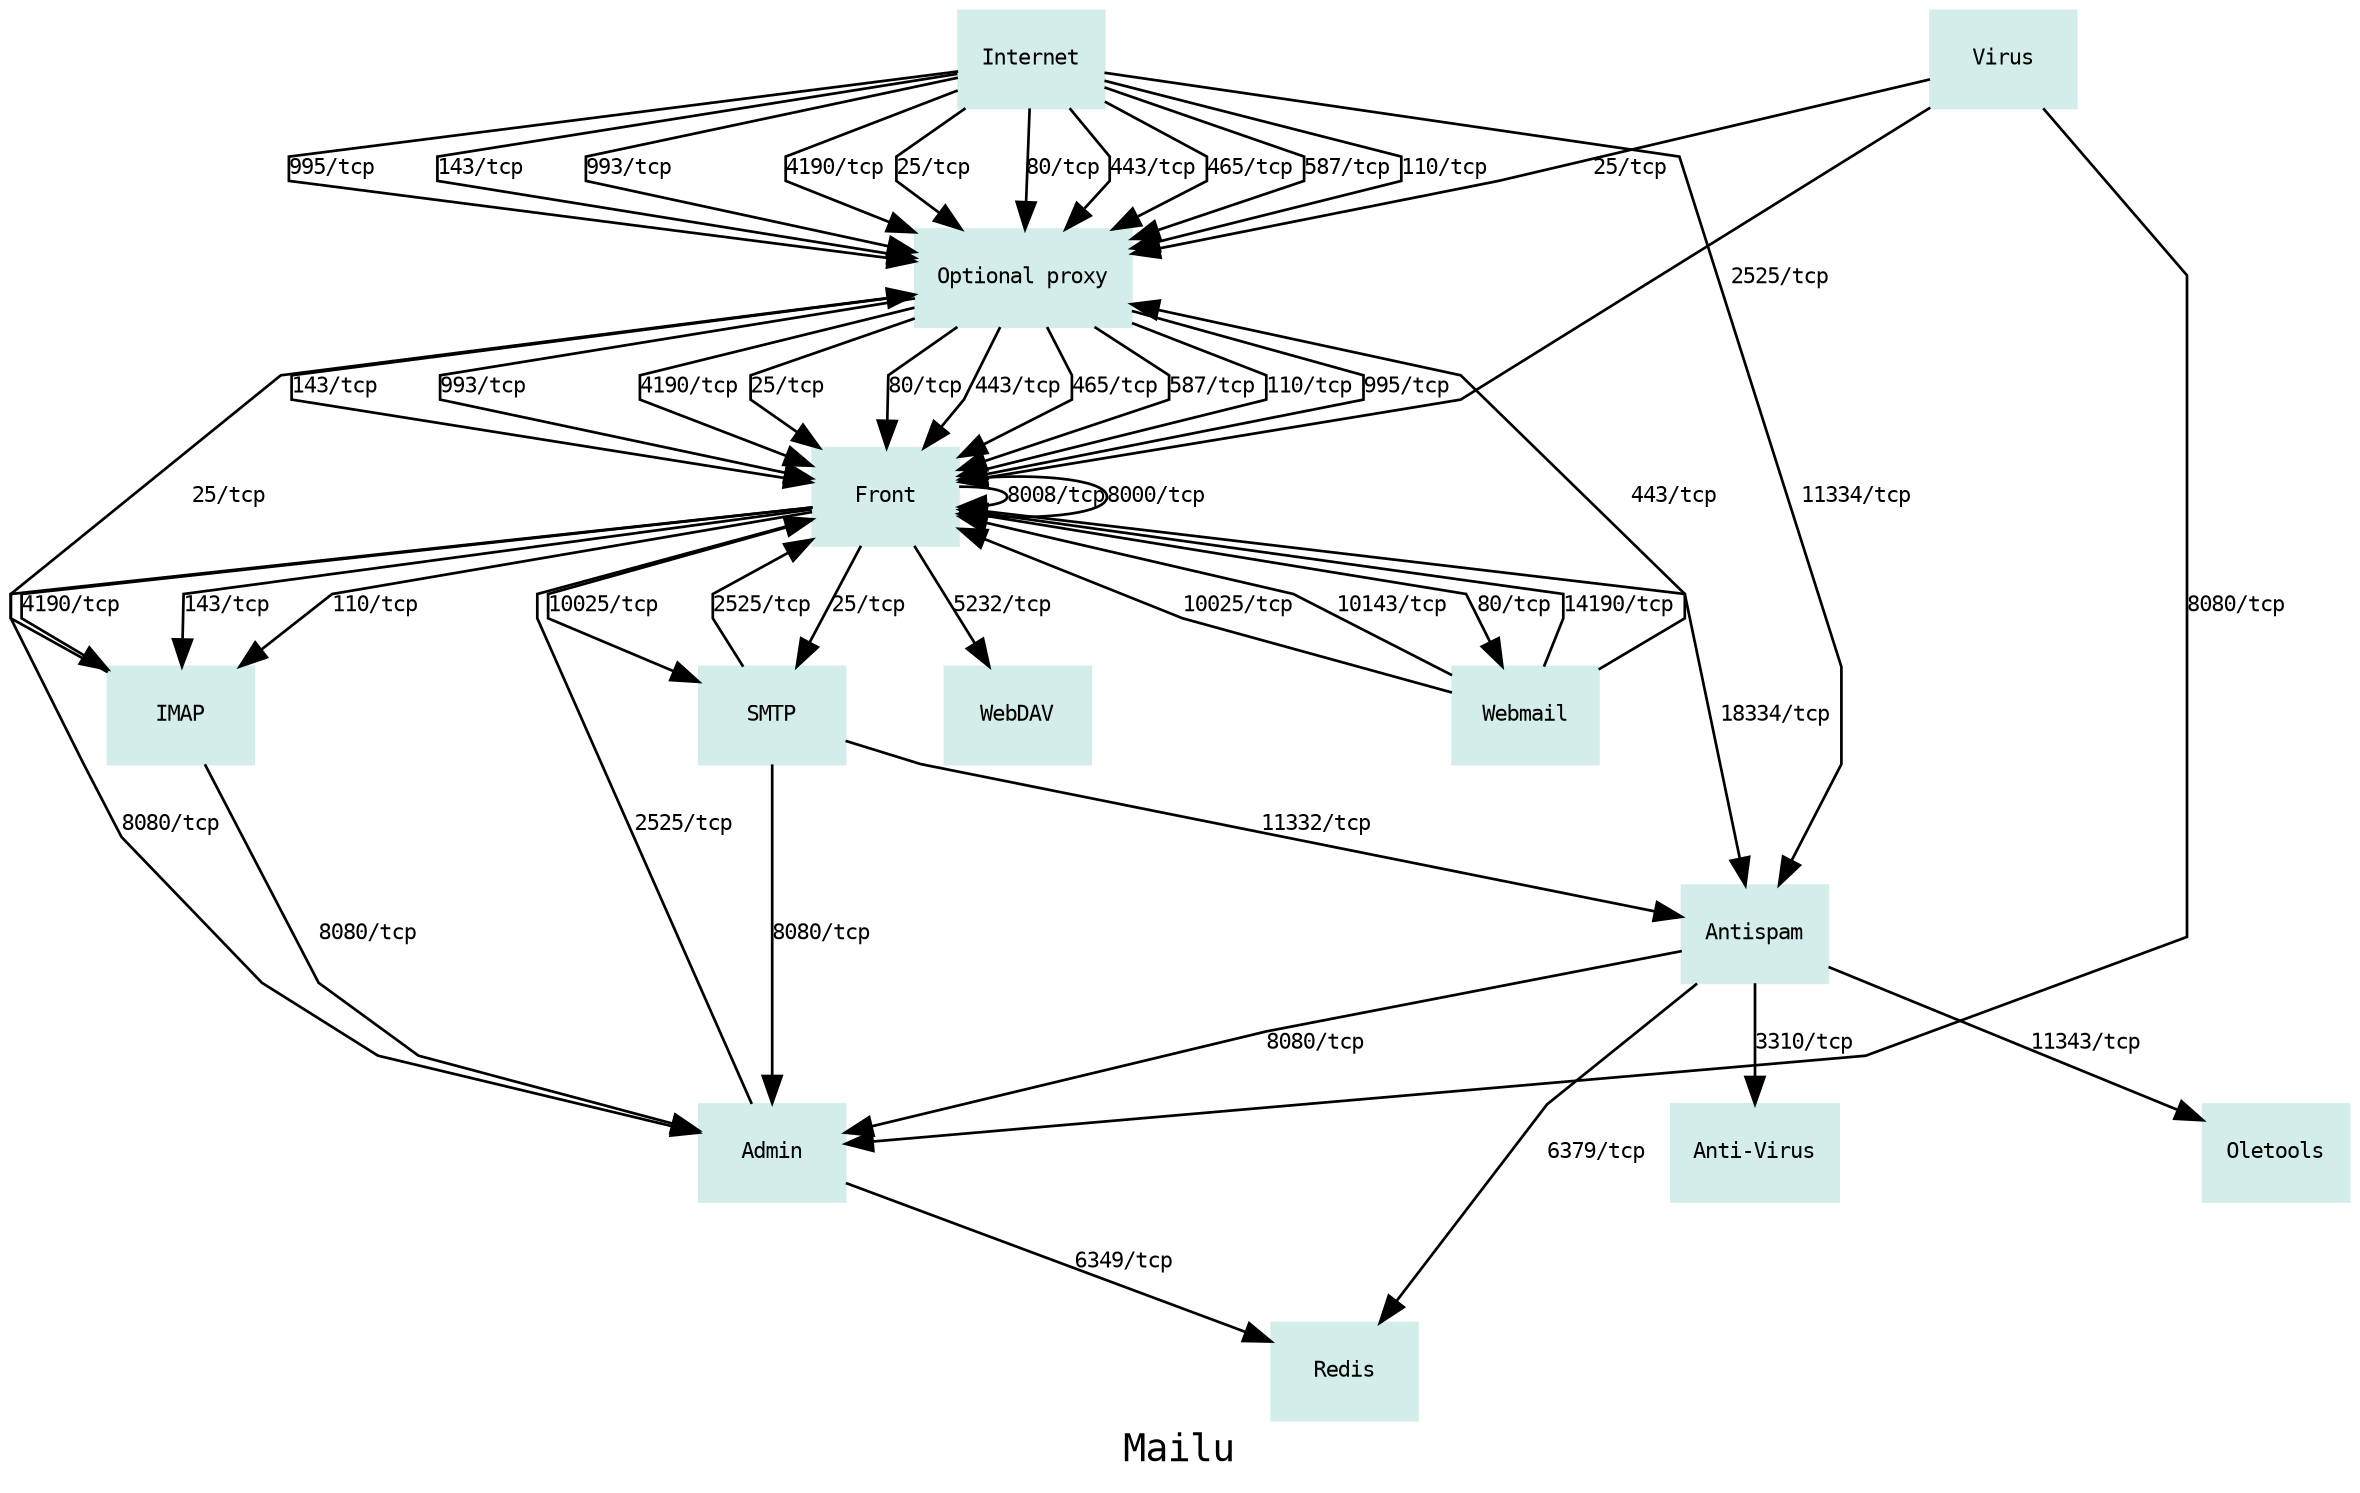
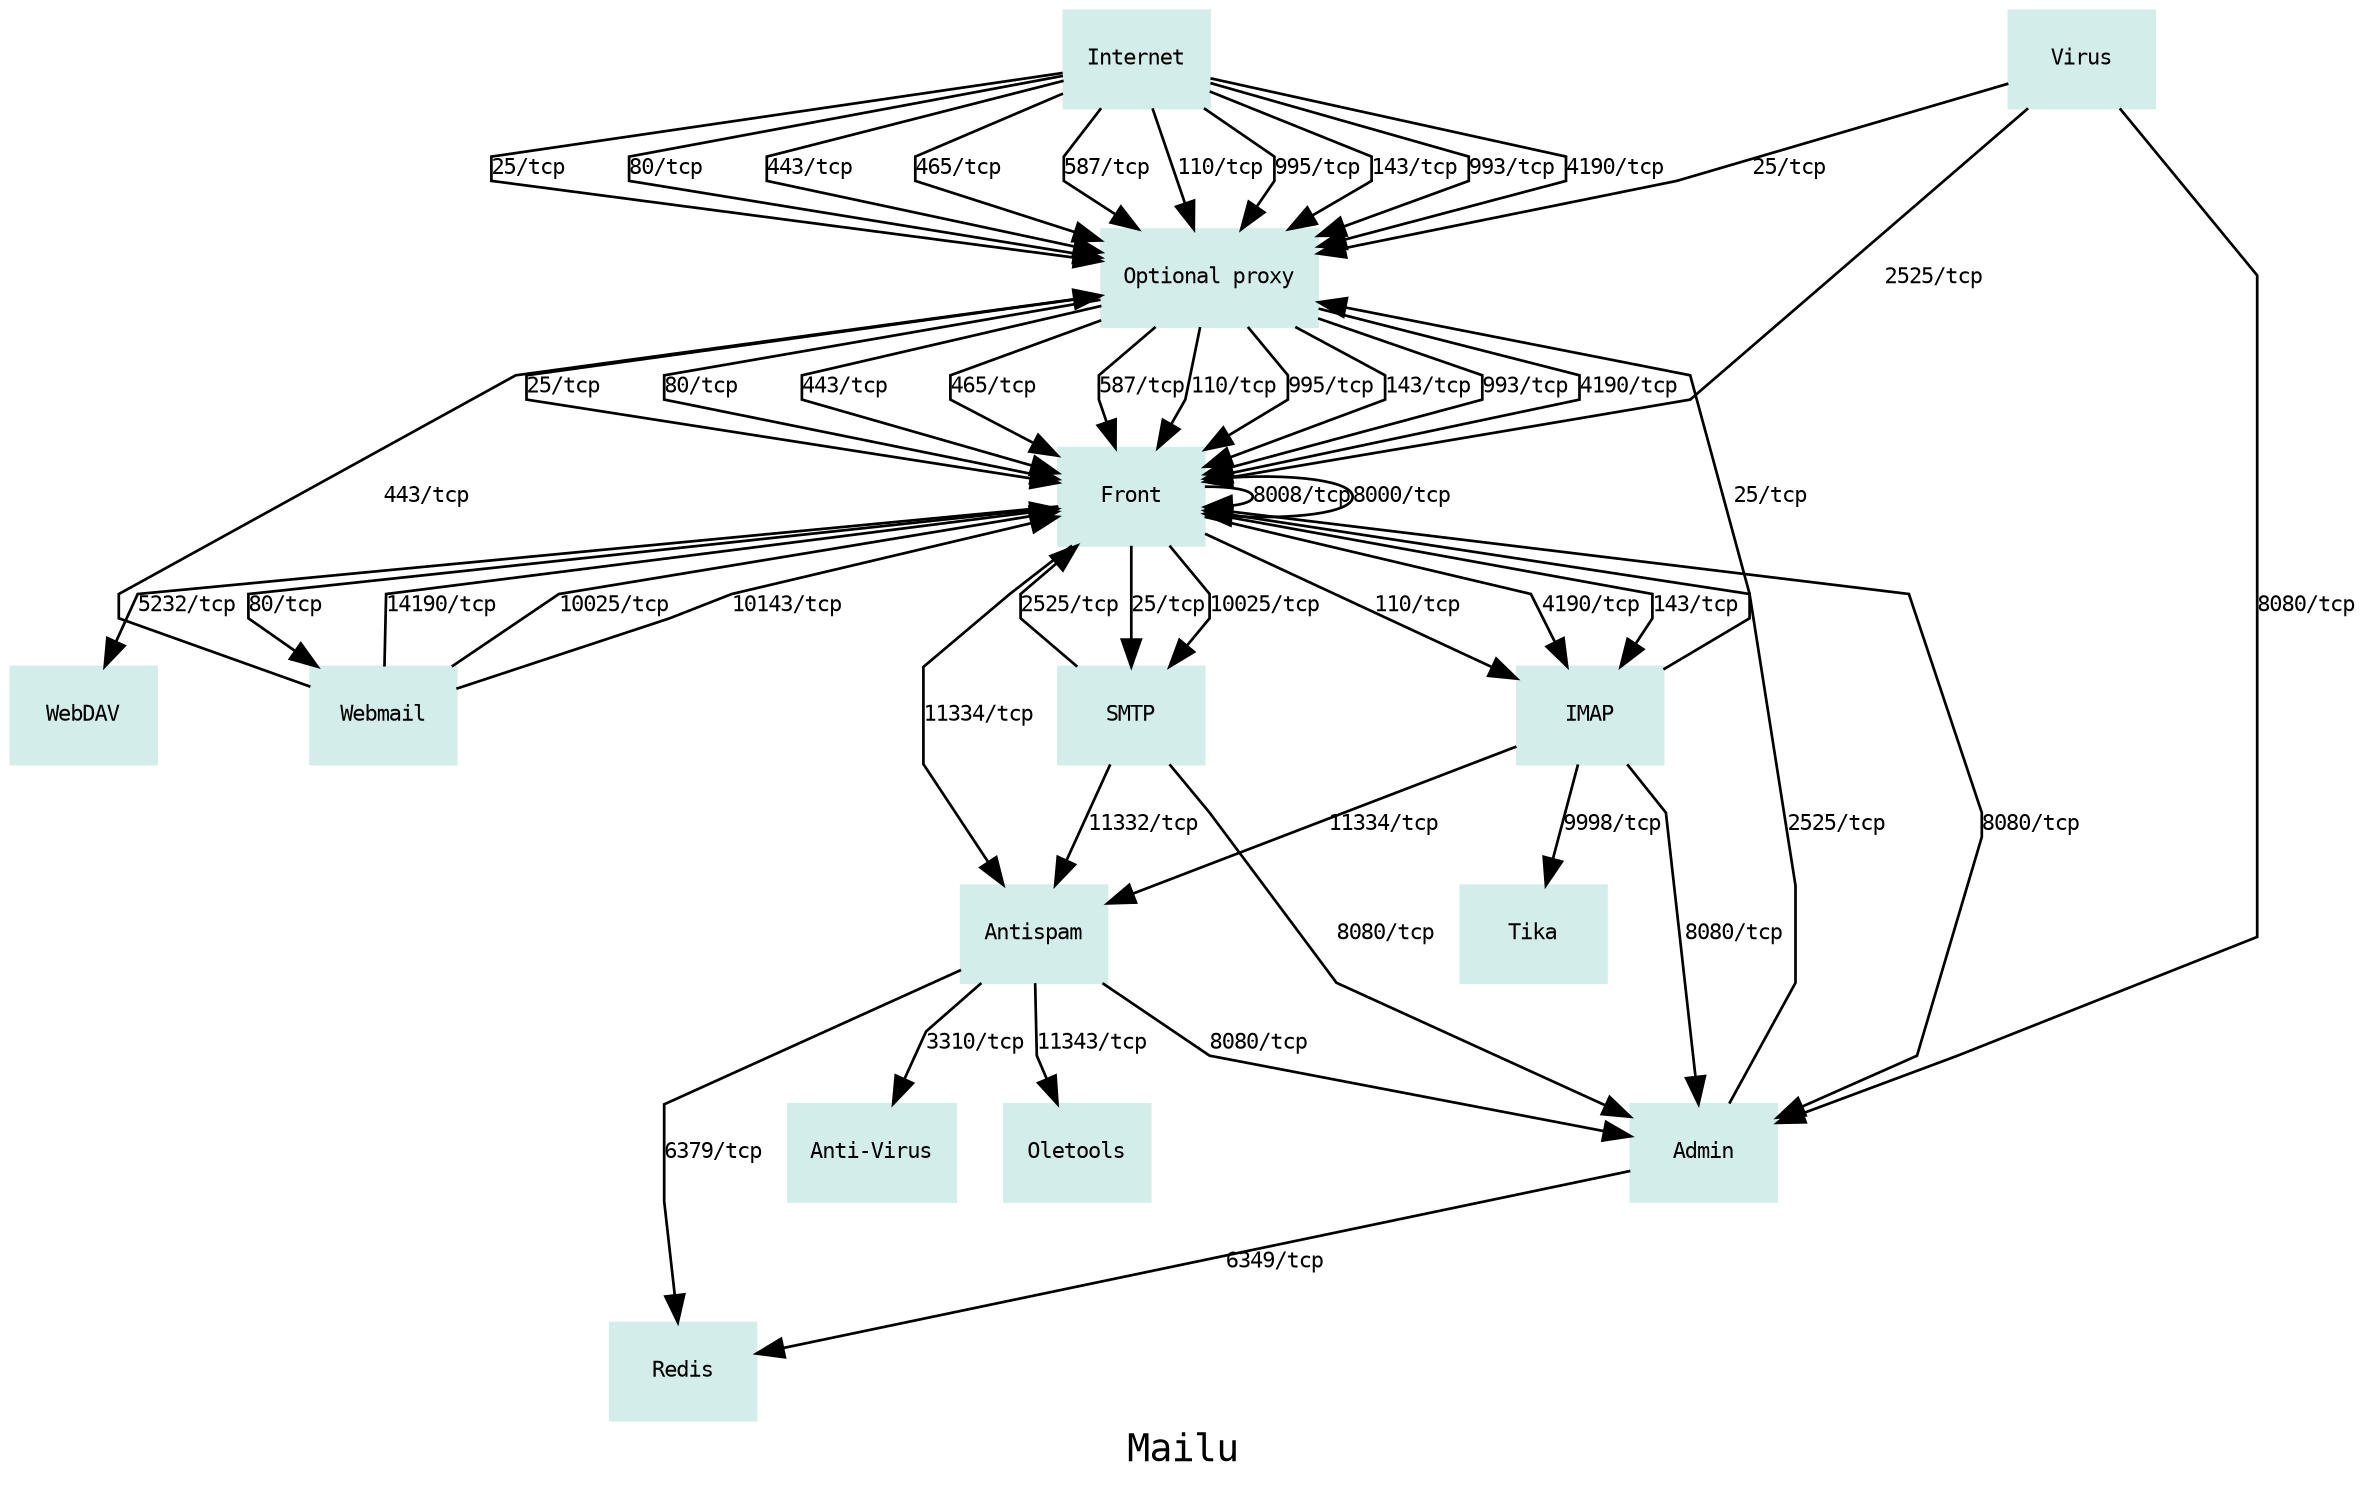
(1694, 201) -> (1325, 820)
(1775, 716) -> (979, 716)
none -> (1534, 934)
